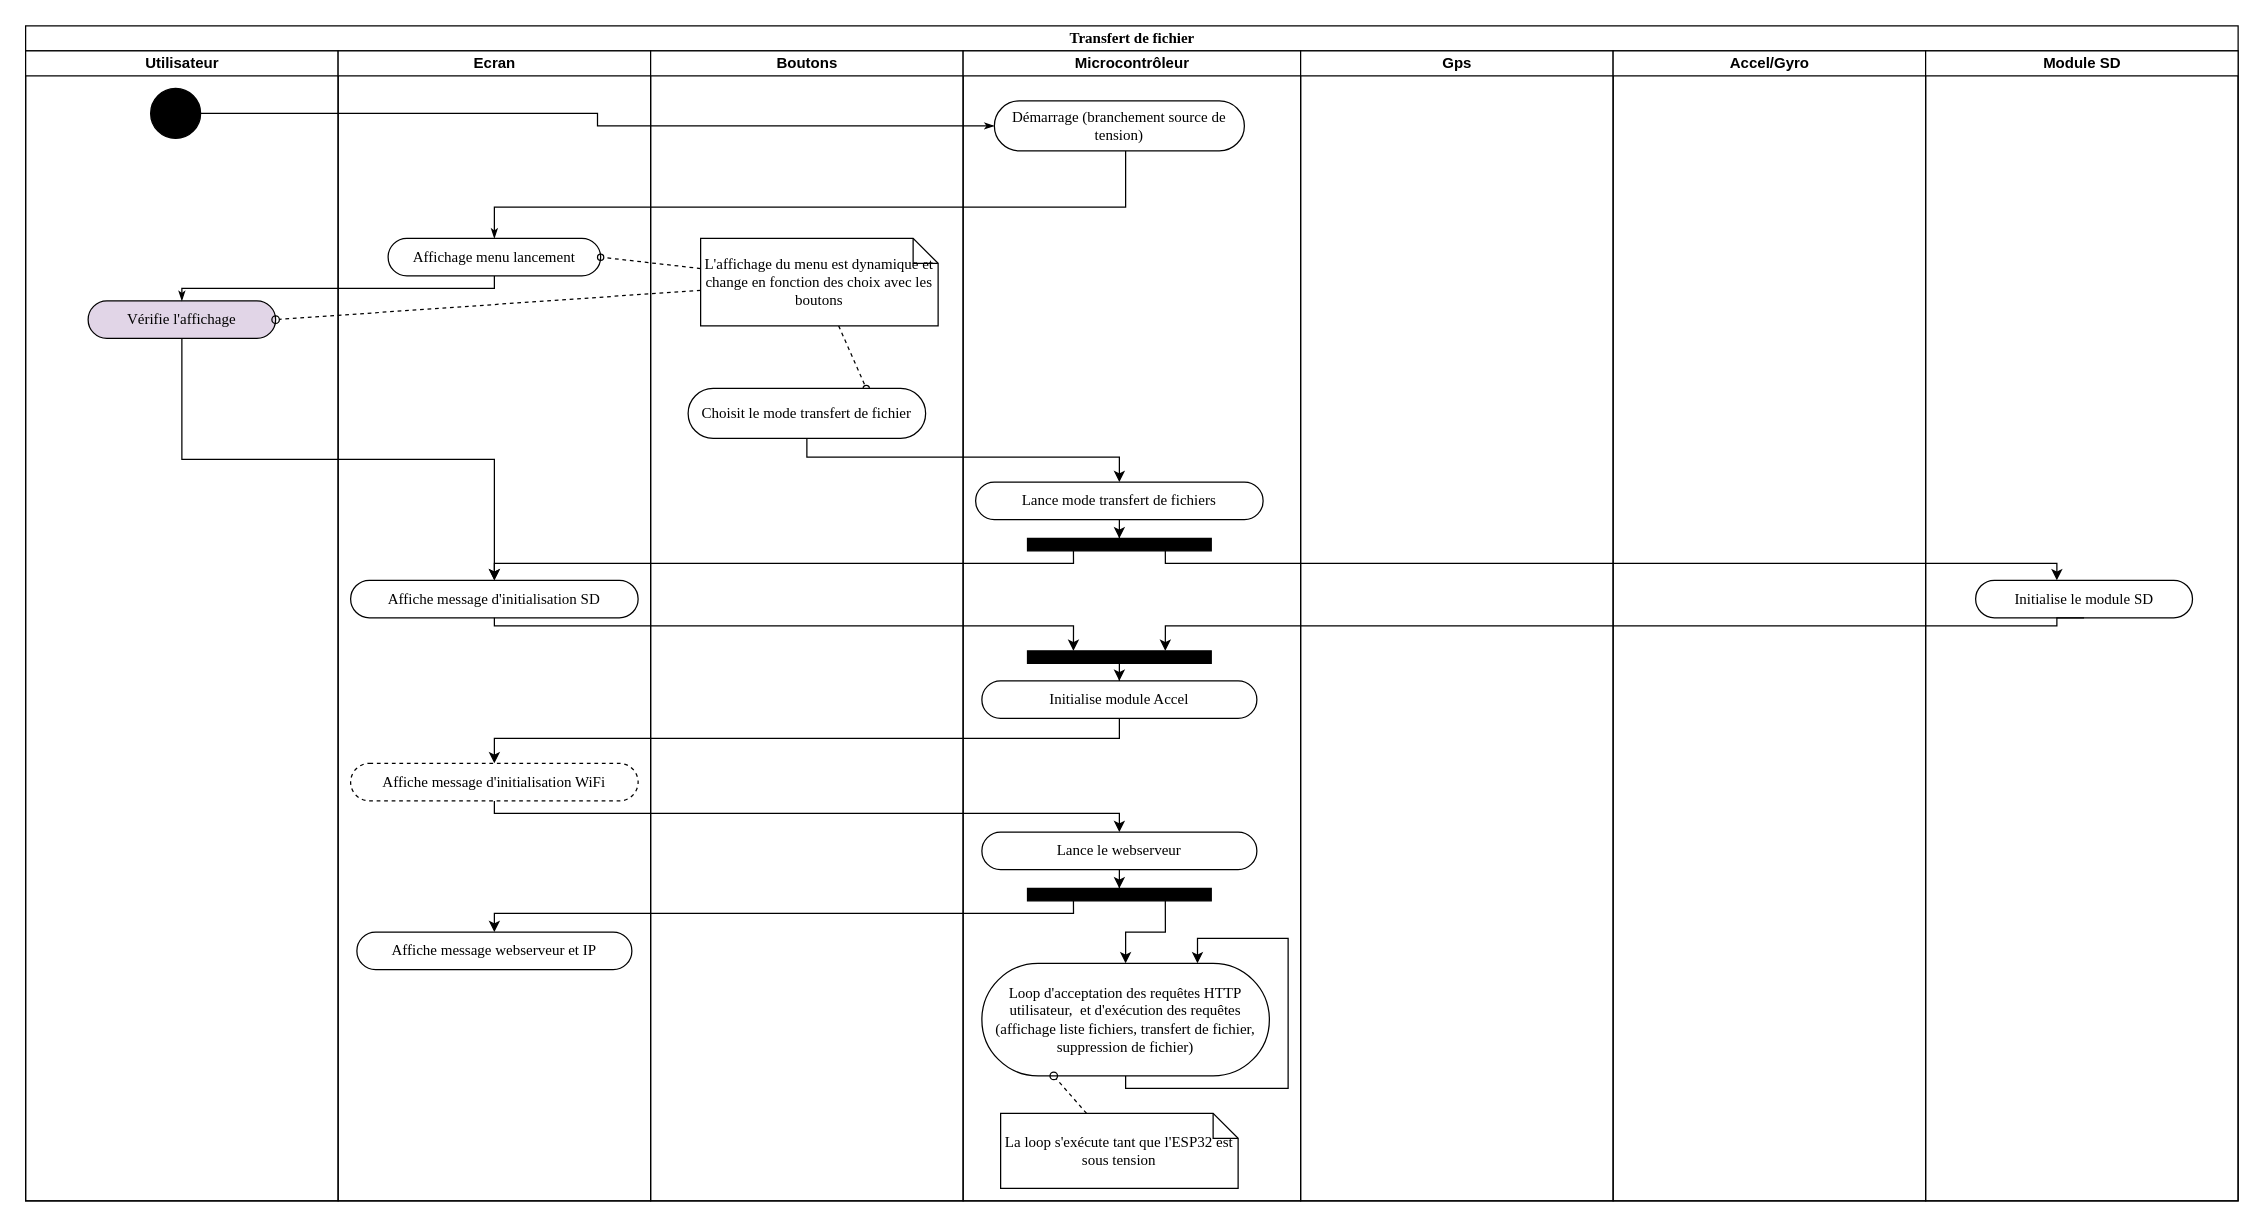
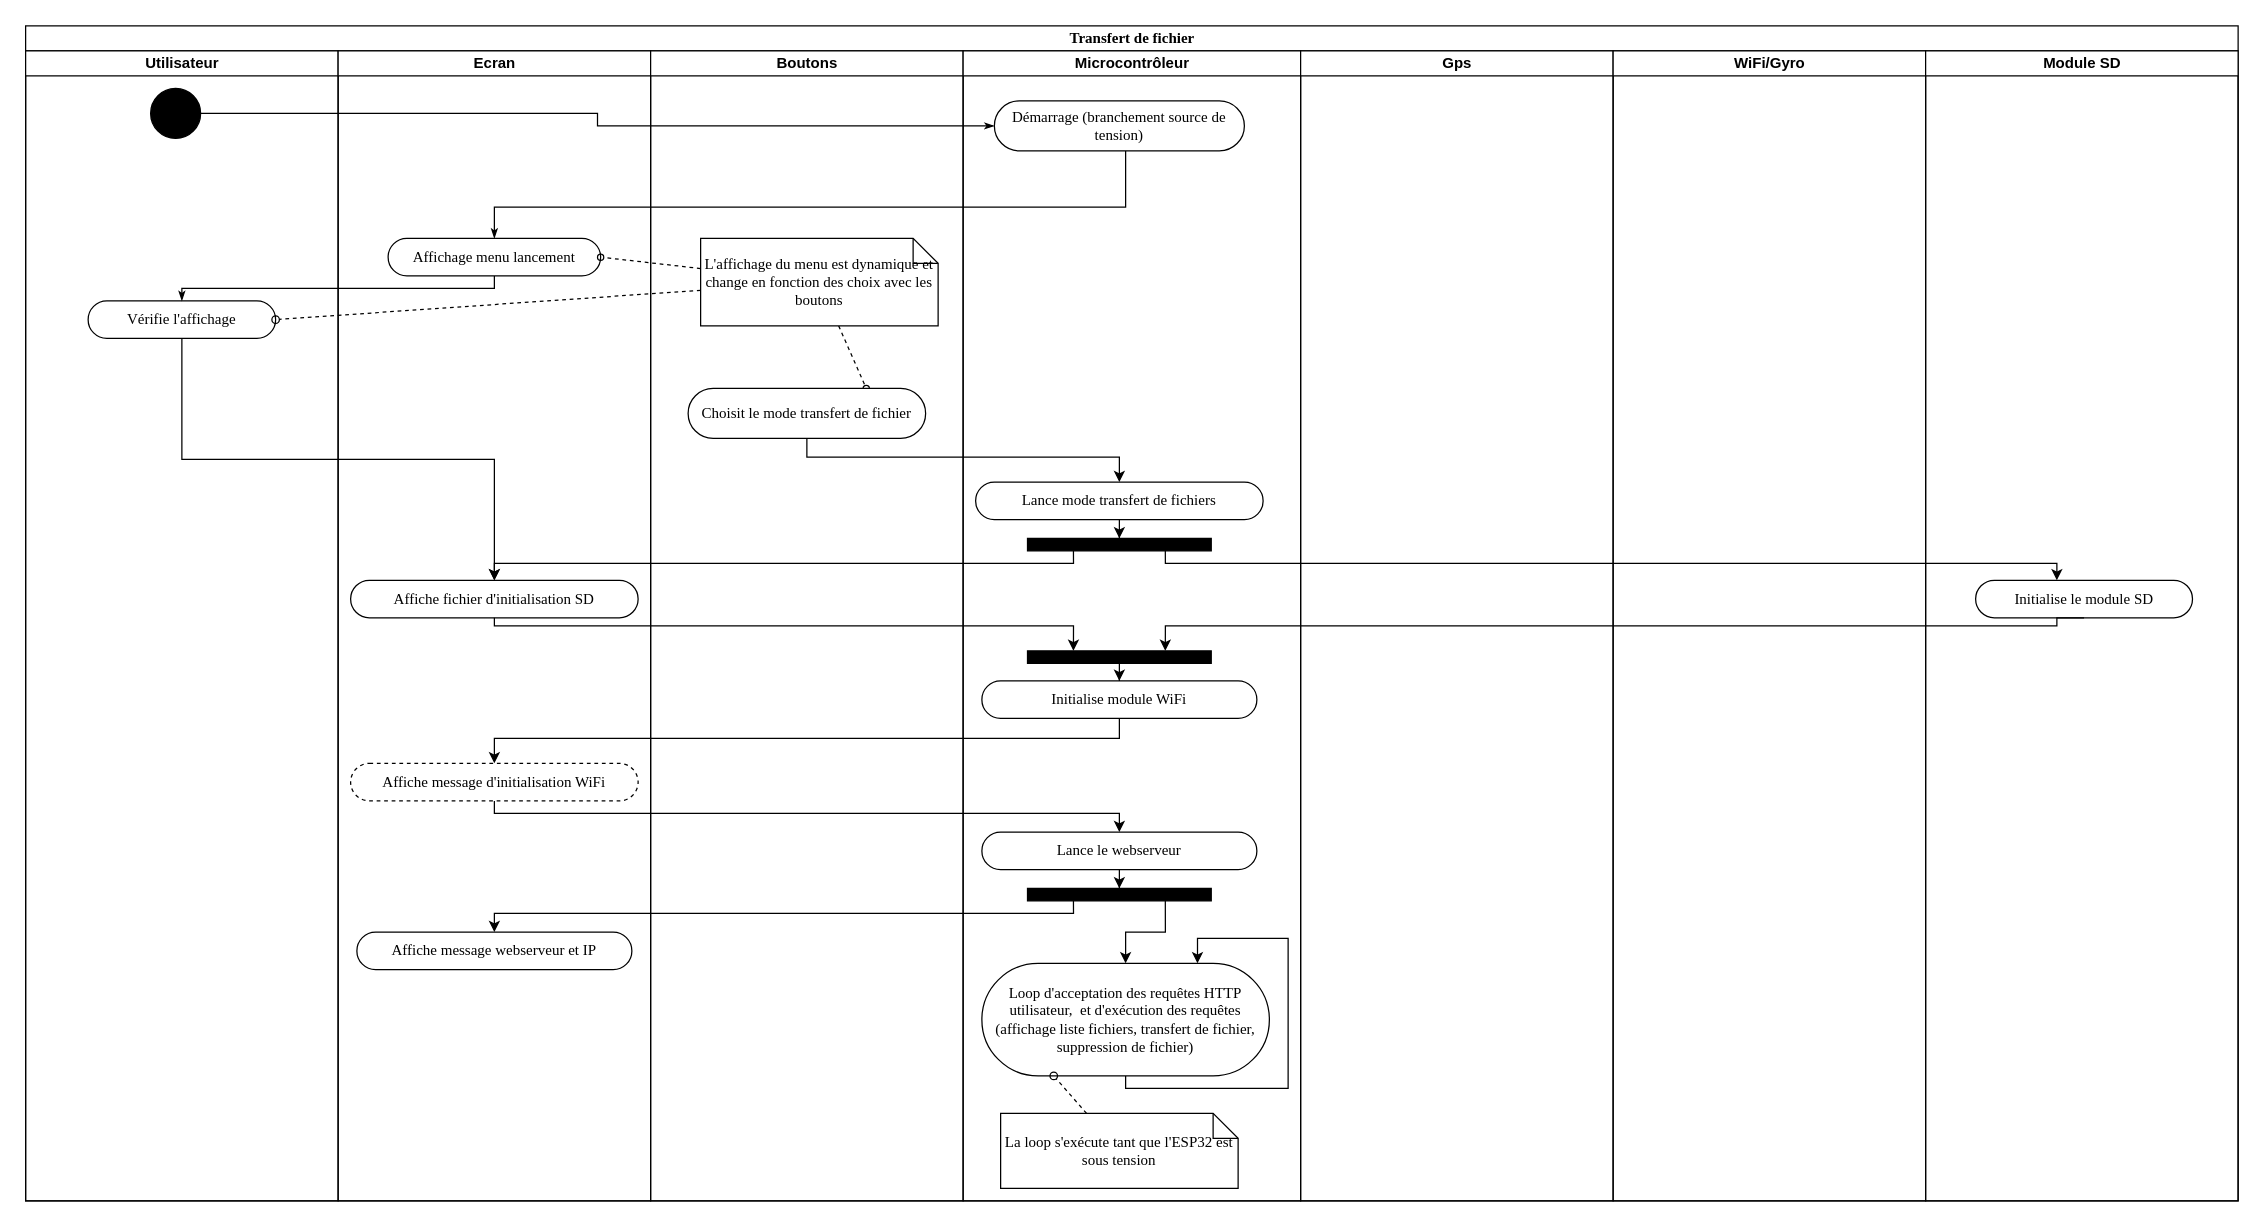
(1770, 63) -> (1770, 63)
(182, 319) -> (182, 319)
(494, 599) -> (494, 599)
(1119, 699) -> (1119, 699)
